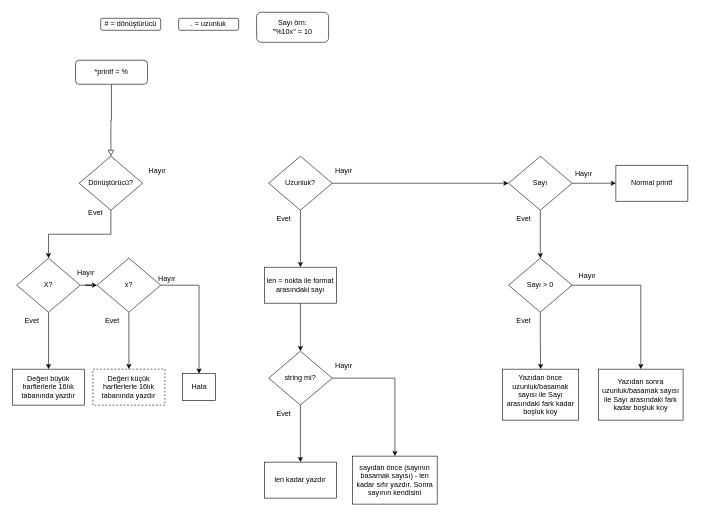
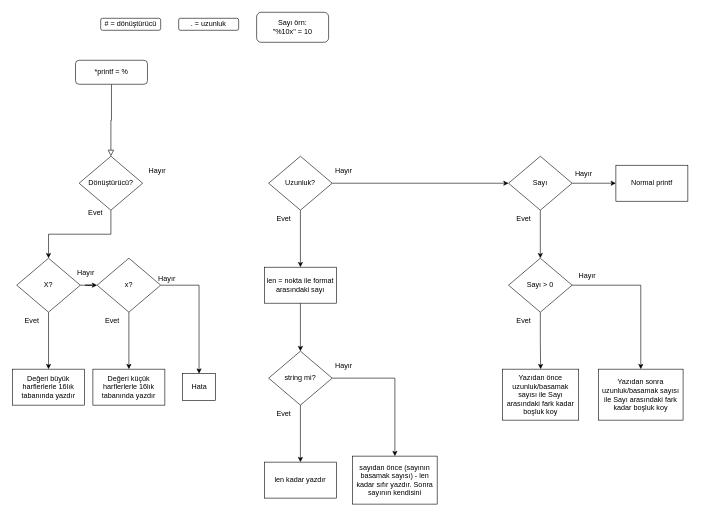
(129, 387) -> (129, 387)
